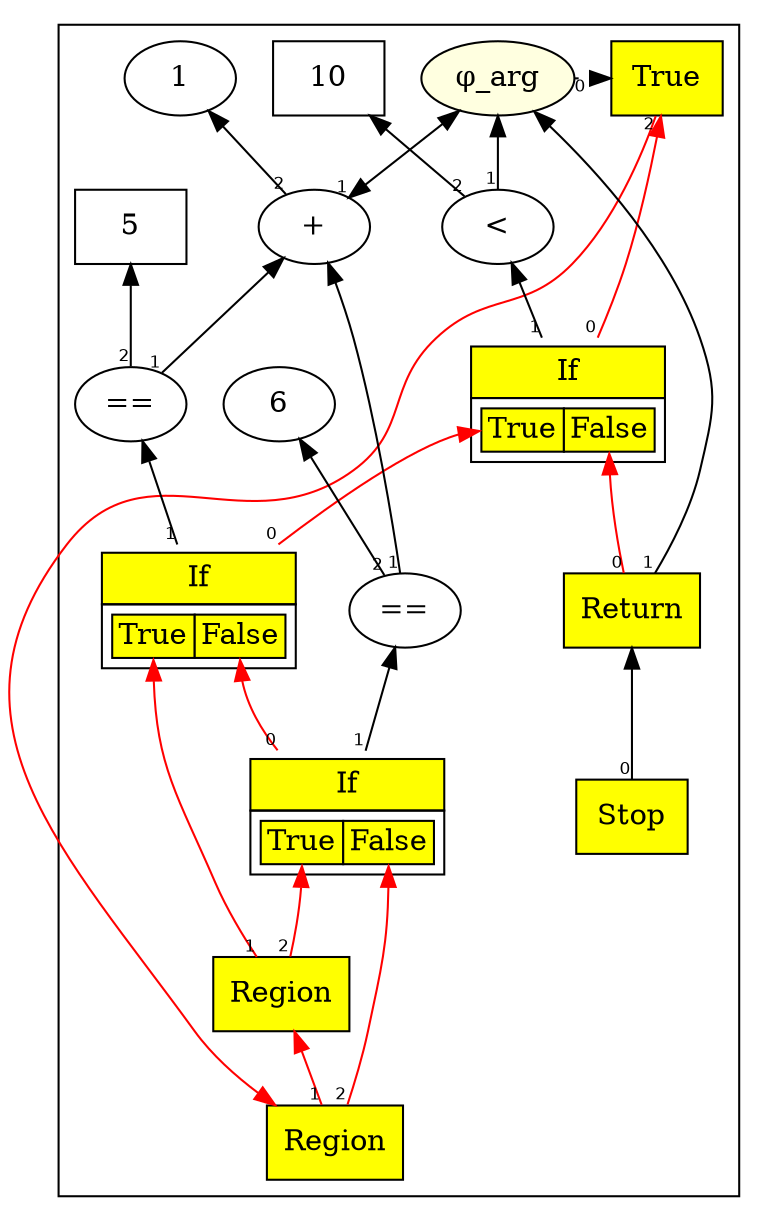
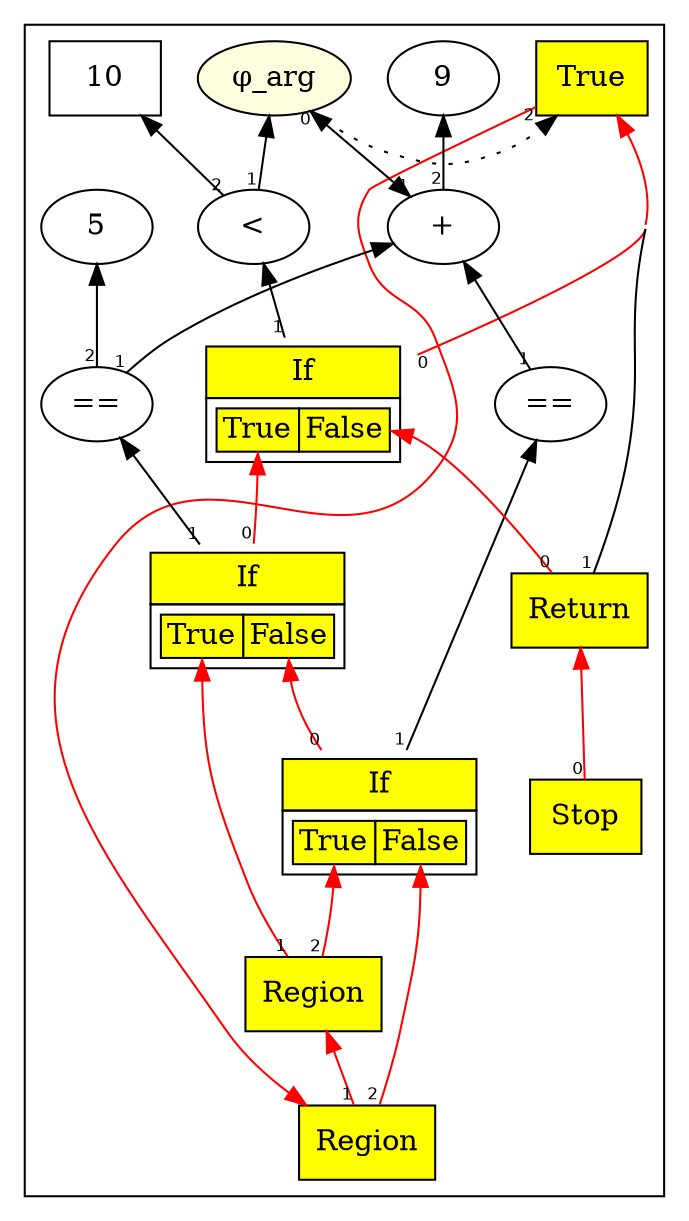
(180, 78) -> (443, 78)
(131, 227) -> (97, 227)
(697, 331) -> (634, 403)
(279, 404) -> none
(632, 724) -> (583, 724)
